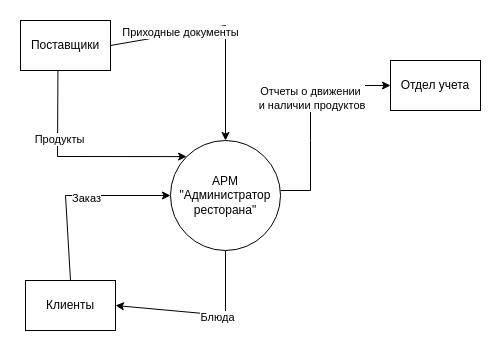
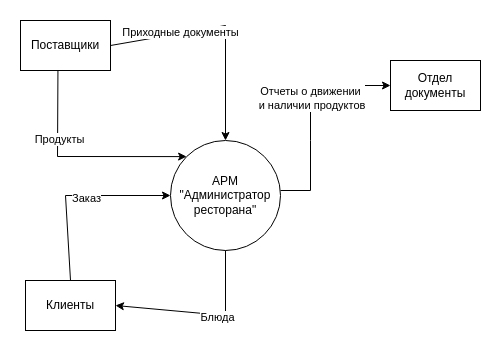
(436, 86) -> (436, 86)
